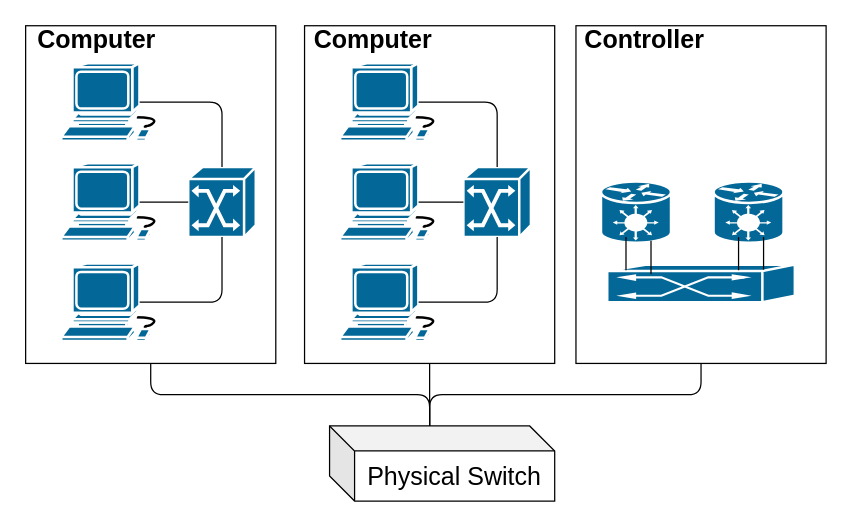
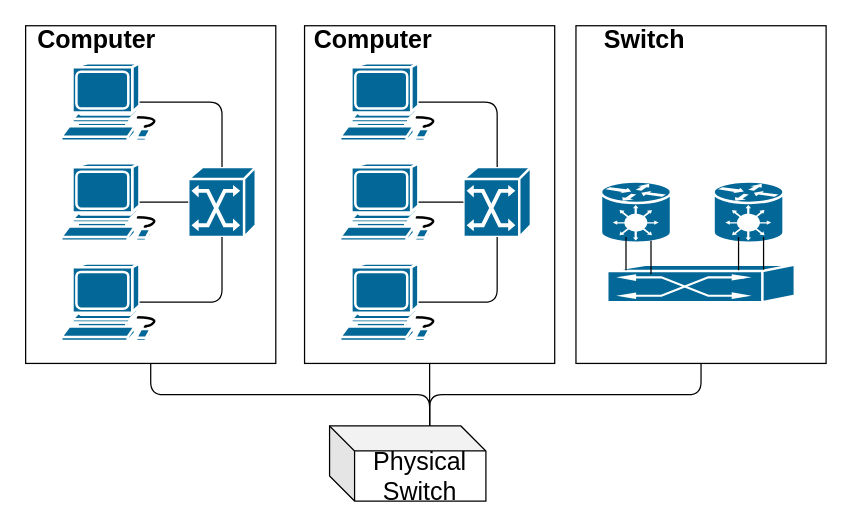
(644, 38) -> (644, 38)
(442, 463) -> (408, 463)
